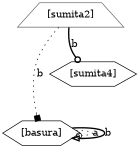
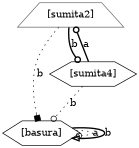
none -> (83, 47)
none -> (69, 101)
